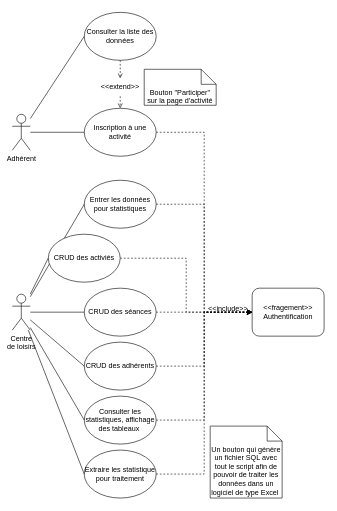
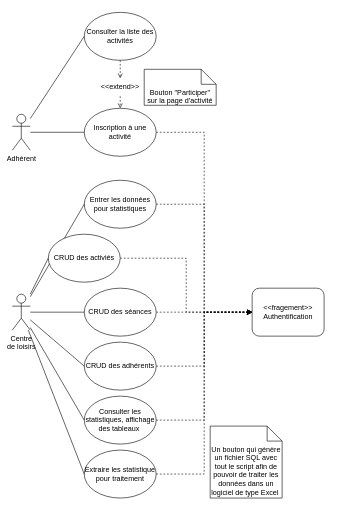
(120, 36) -> (120, 36)
(228, 309) -> none
